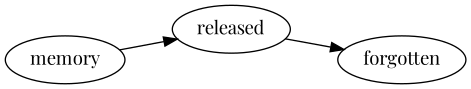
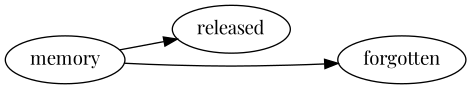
(308, 43) -> (224, 66)
